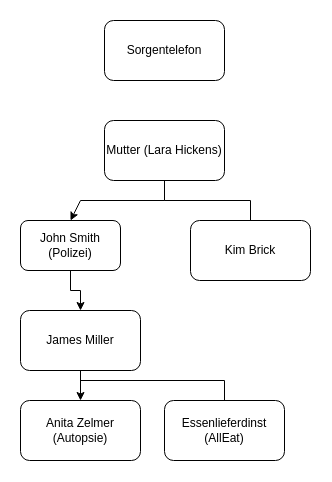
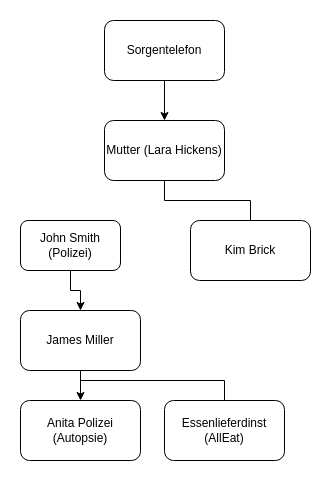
none -> (165, 97)
(115, 201) -> none
(81, 431) -> (81, 431)
